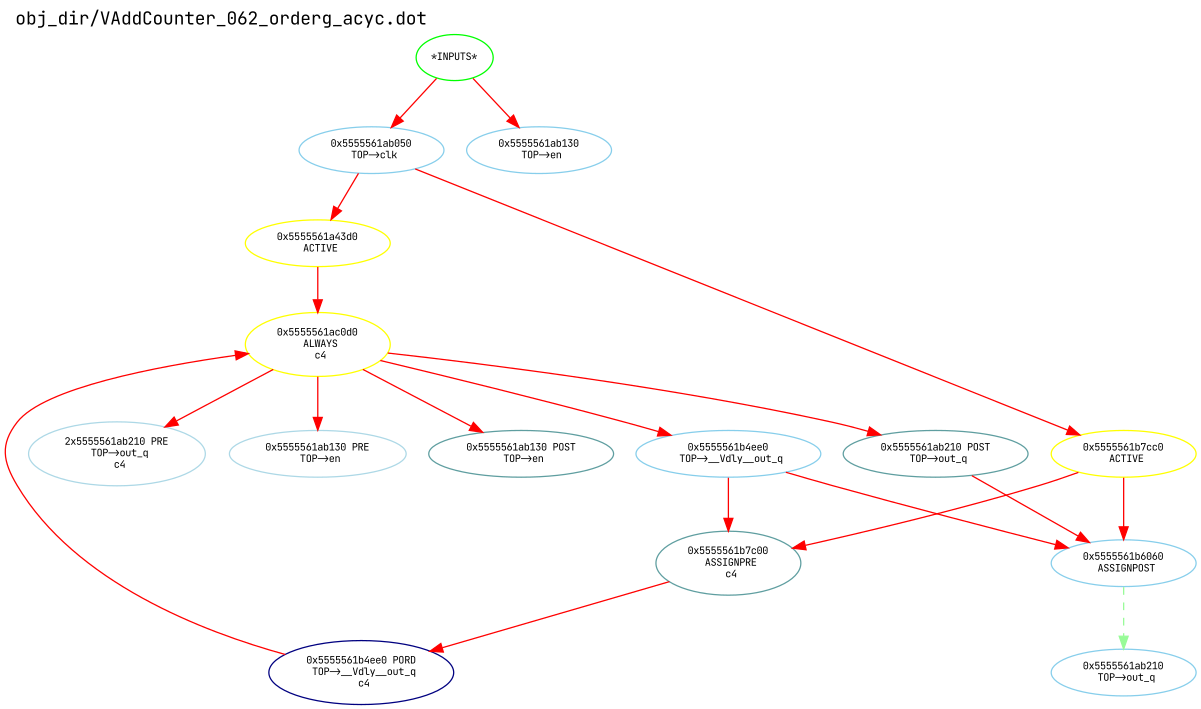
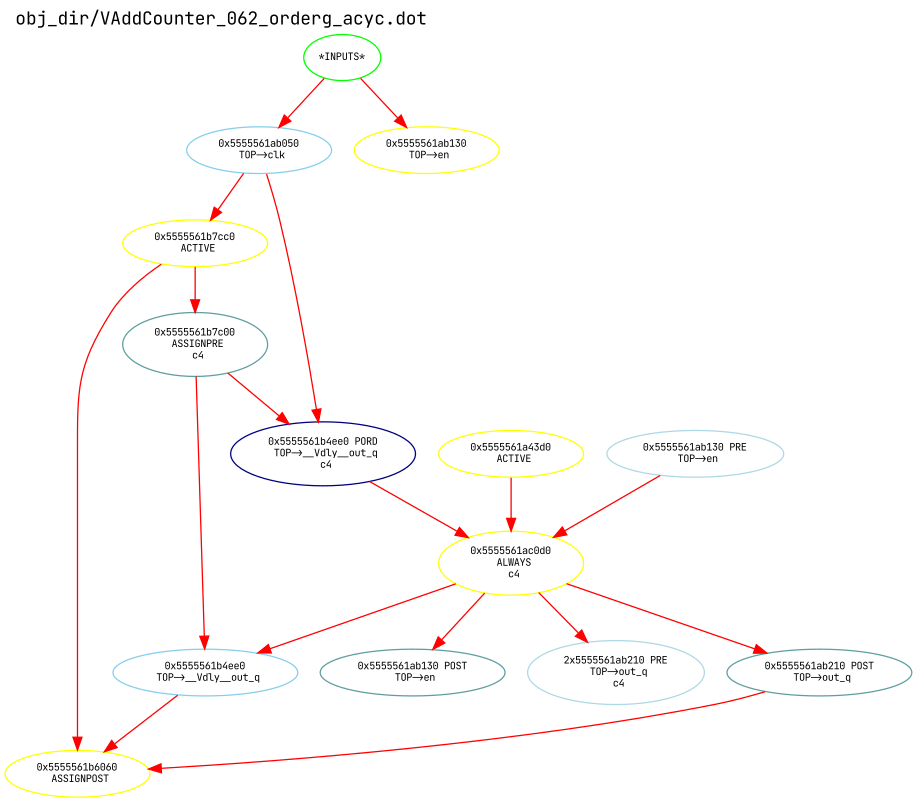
(539, 150) -> (427, 150)
(348, 191) -> (295, 291)
(318, 397) -> (613, 503)
(728, 498) -> (200, 506)
(1124, 563) -> (77, 774)
(1124, 673) -> none
